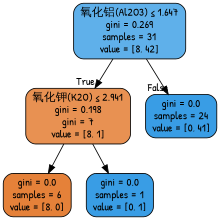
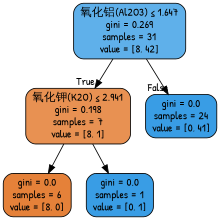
(78, 122) -> (78, 122)
